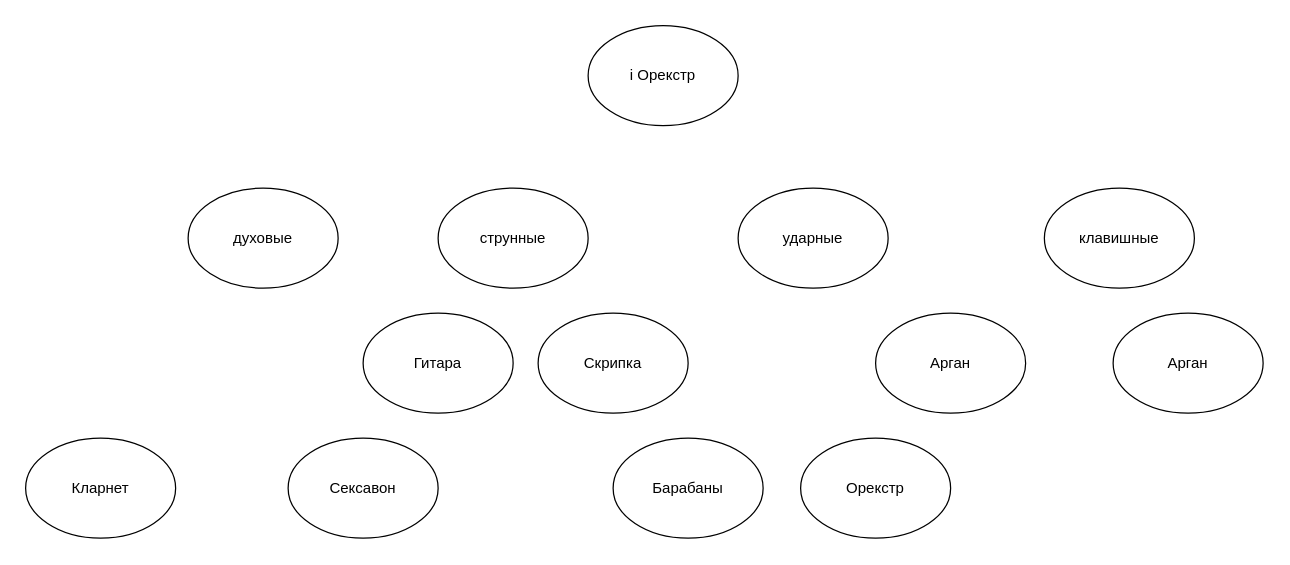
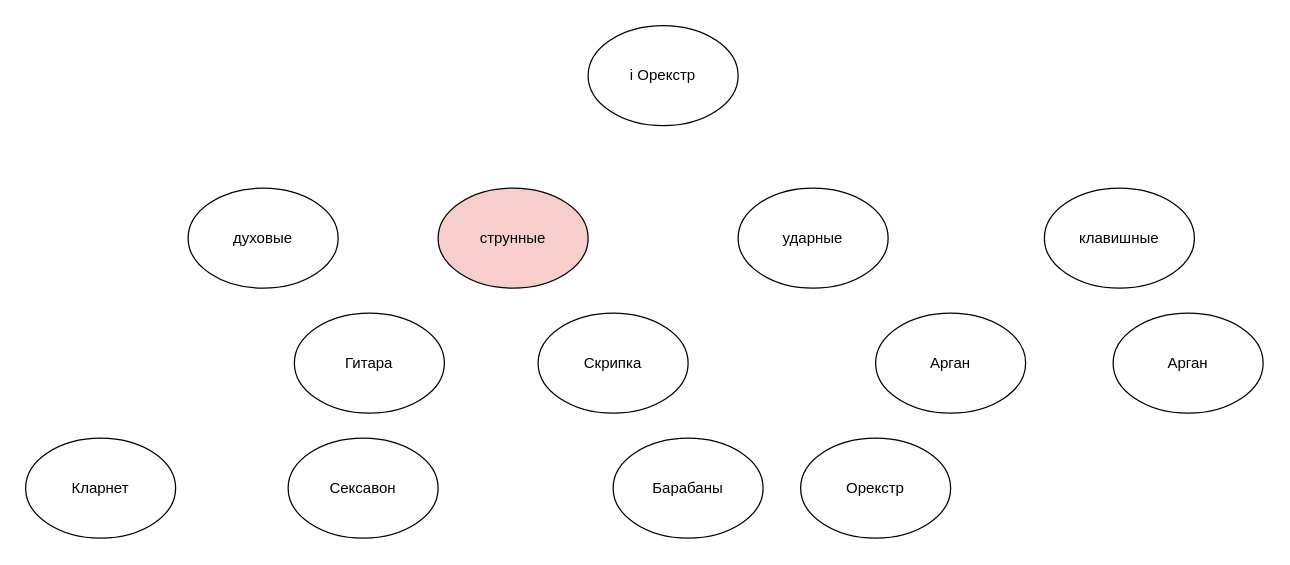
(513, 238) -> (513, 238)
(438, 363) -> (369, 363)
